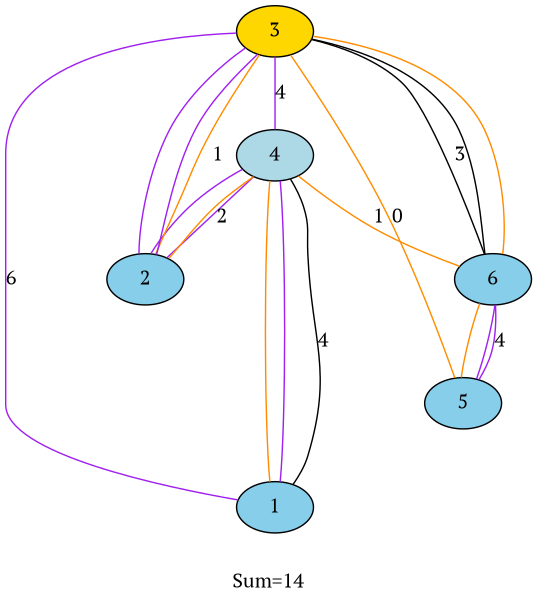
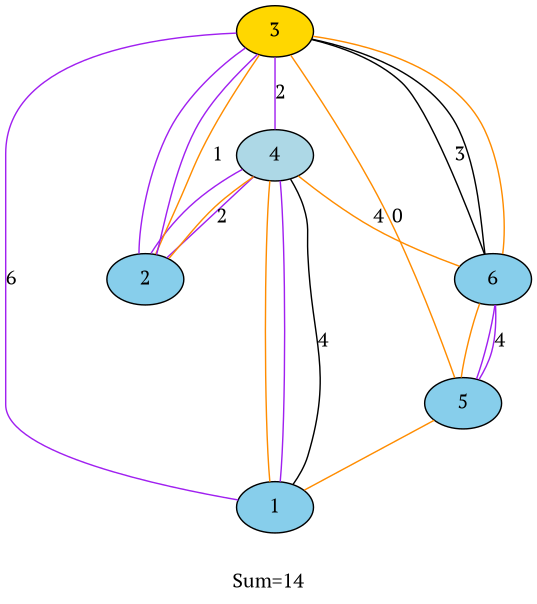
(281, 93) -> (281, 93)
(379, 217) -> (379, 217)
none -> (369, 455)
